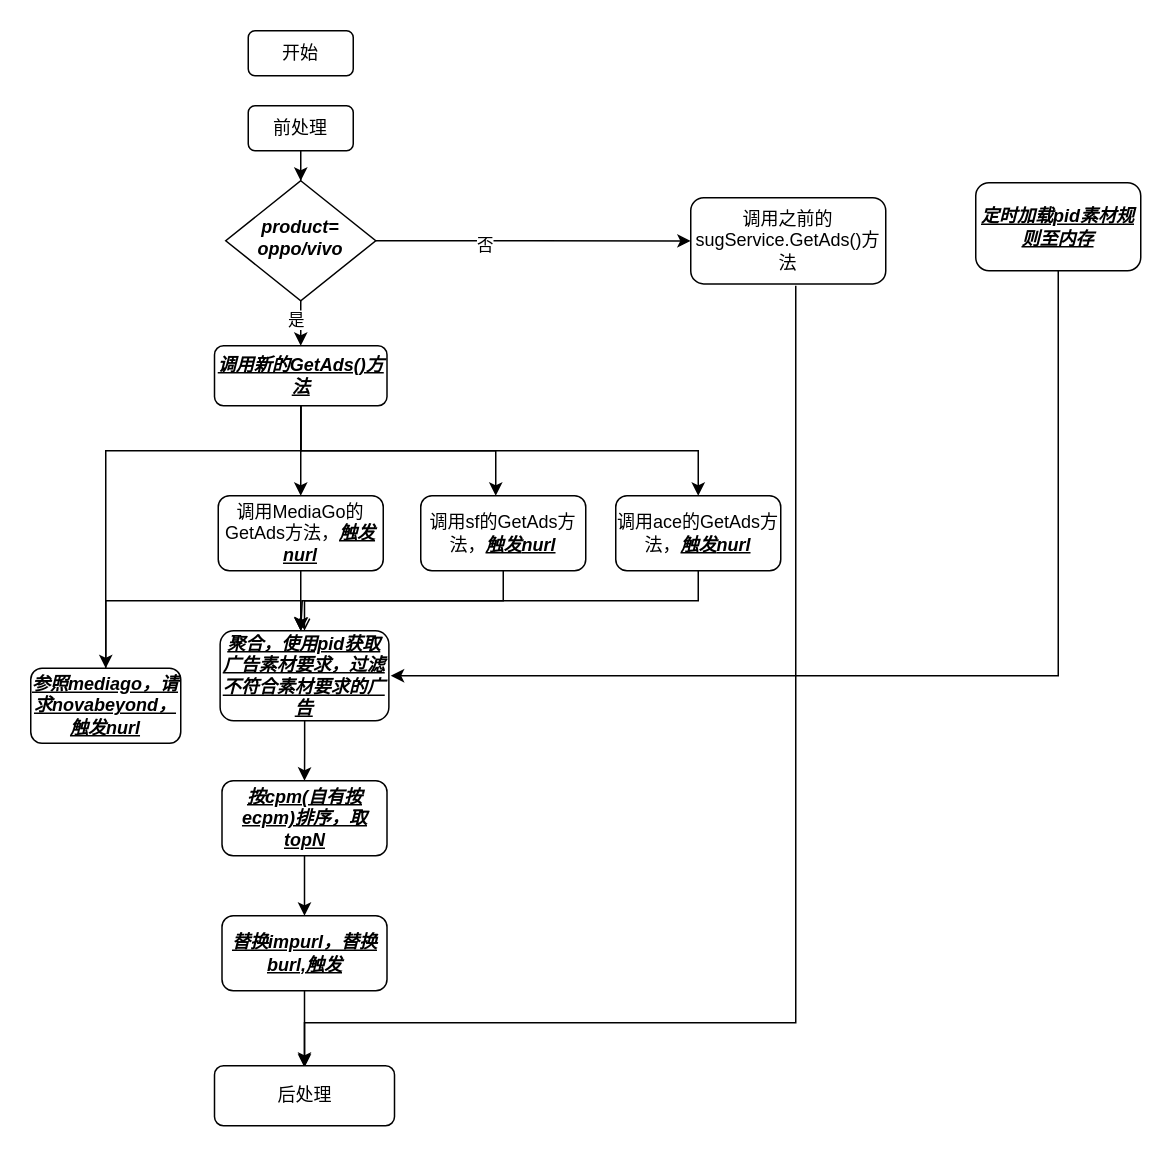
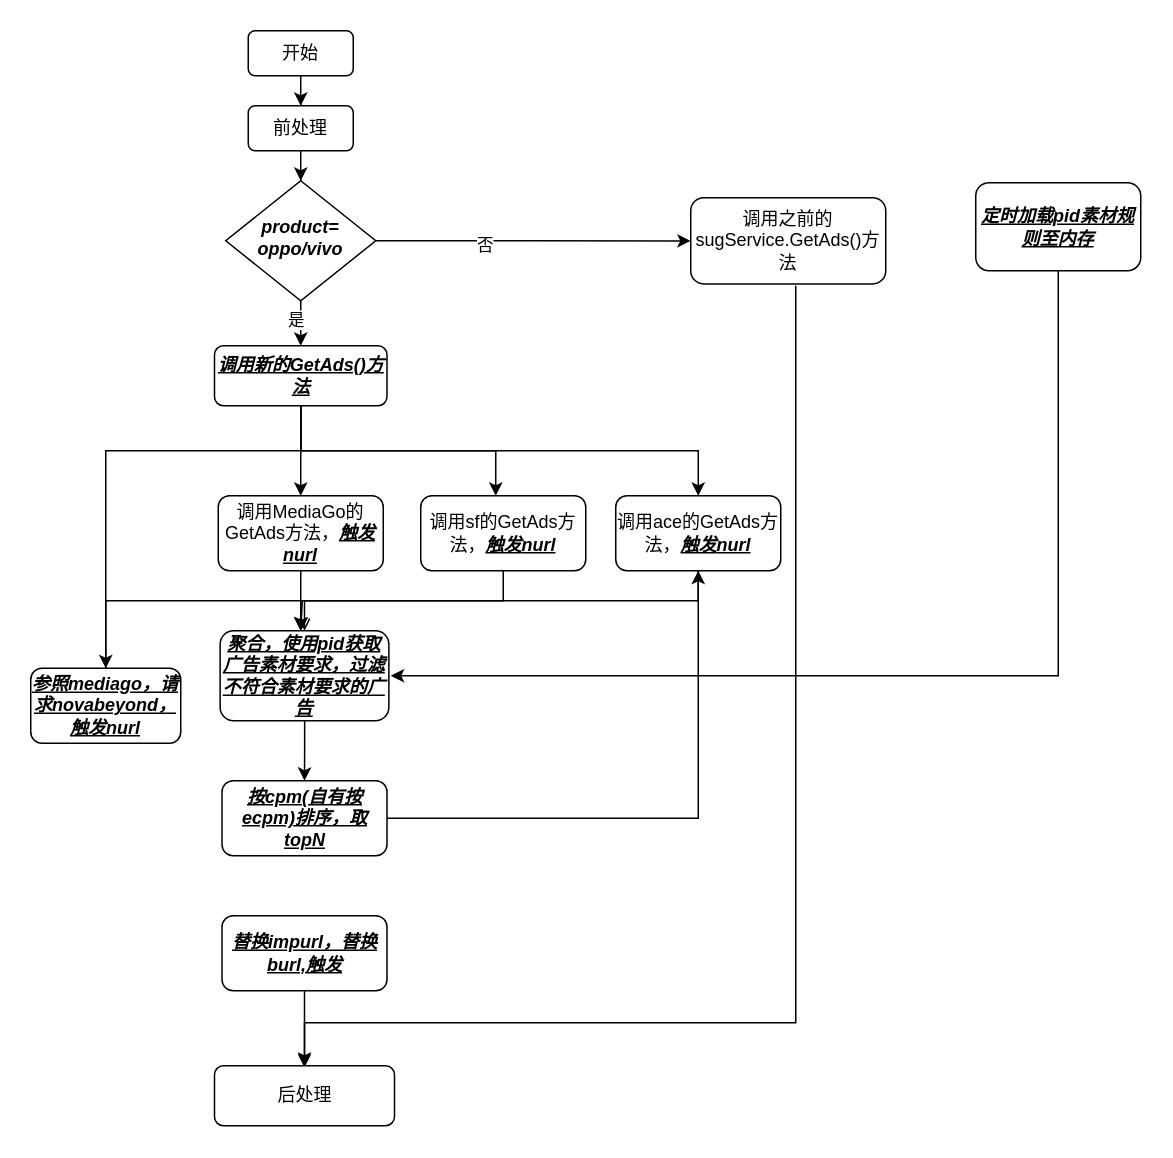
none -> (301, 96)
(305, 881) -> (650, 818)
